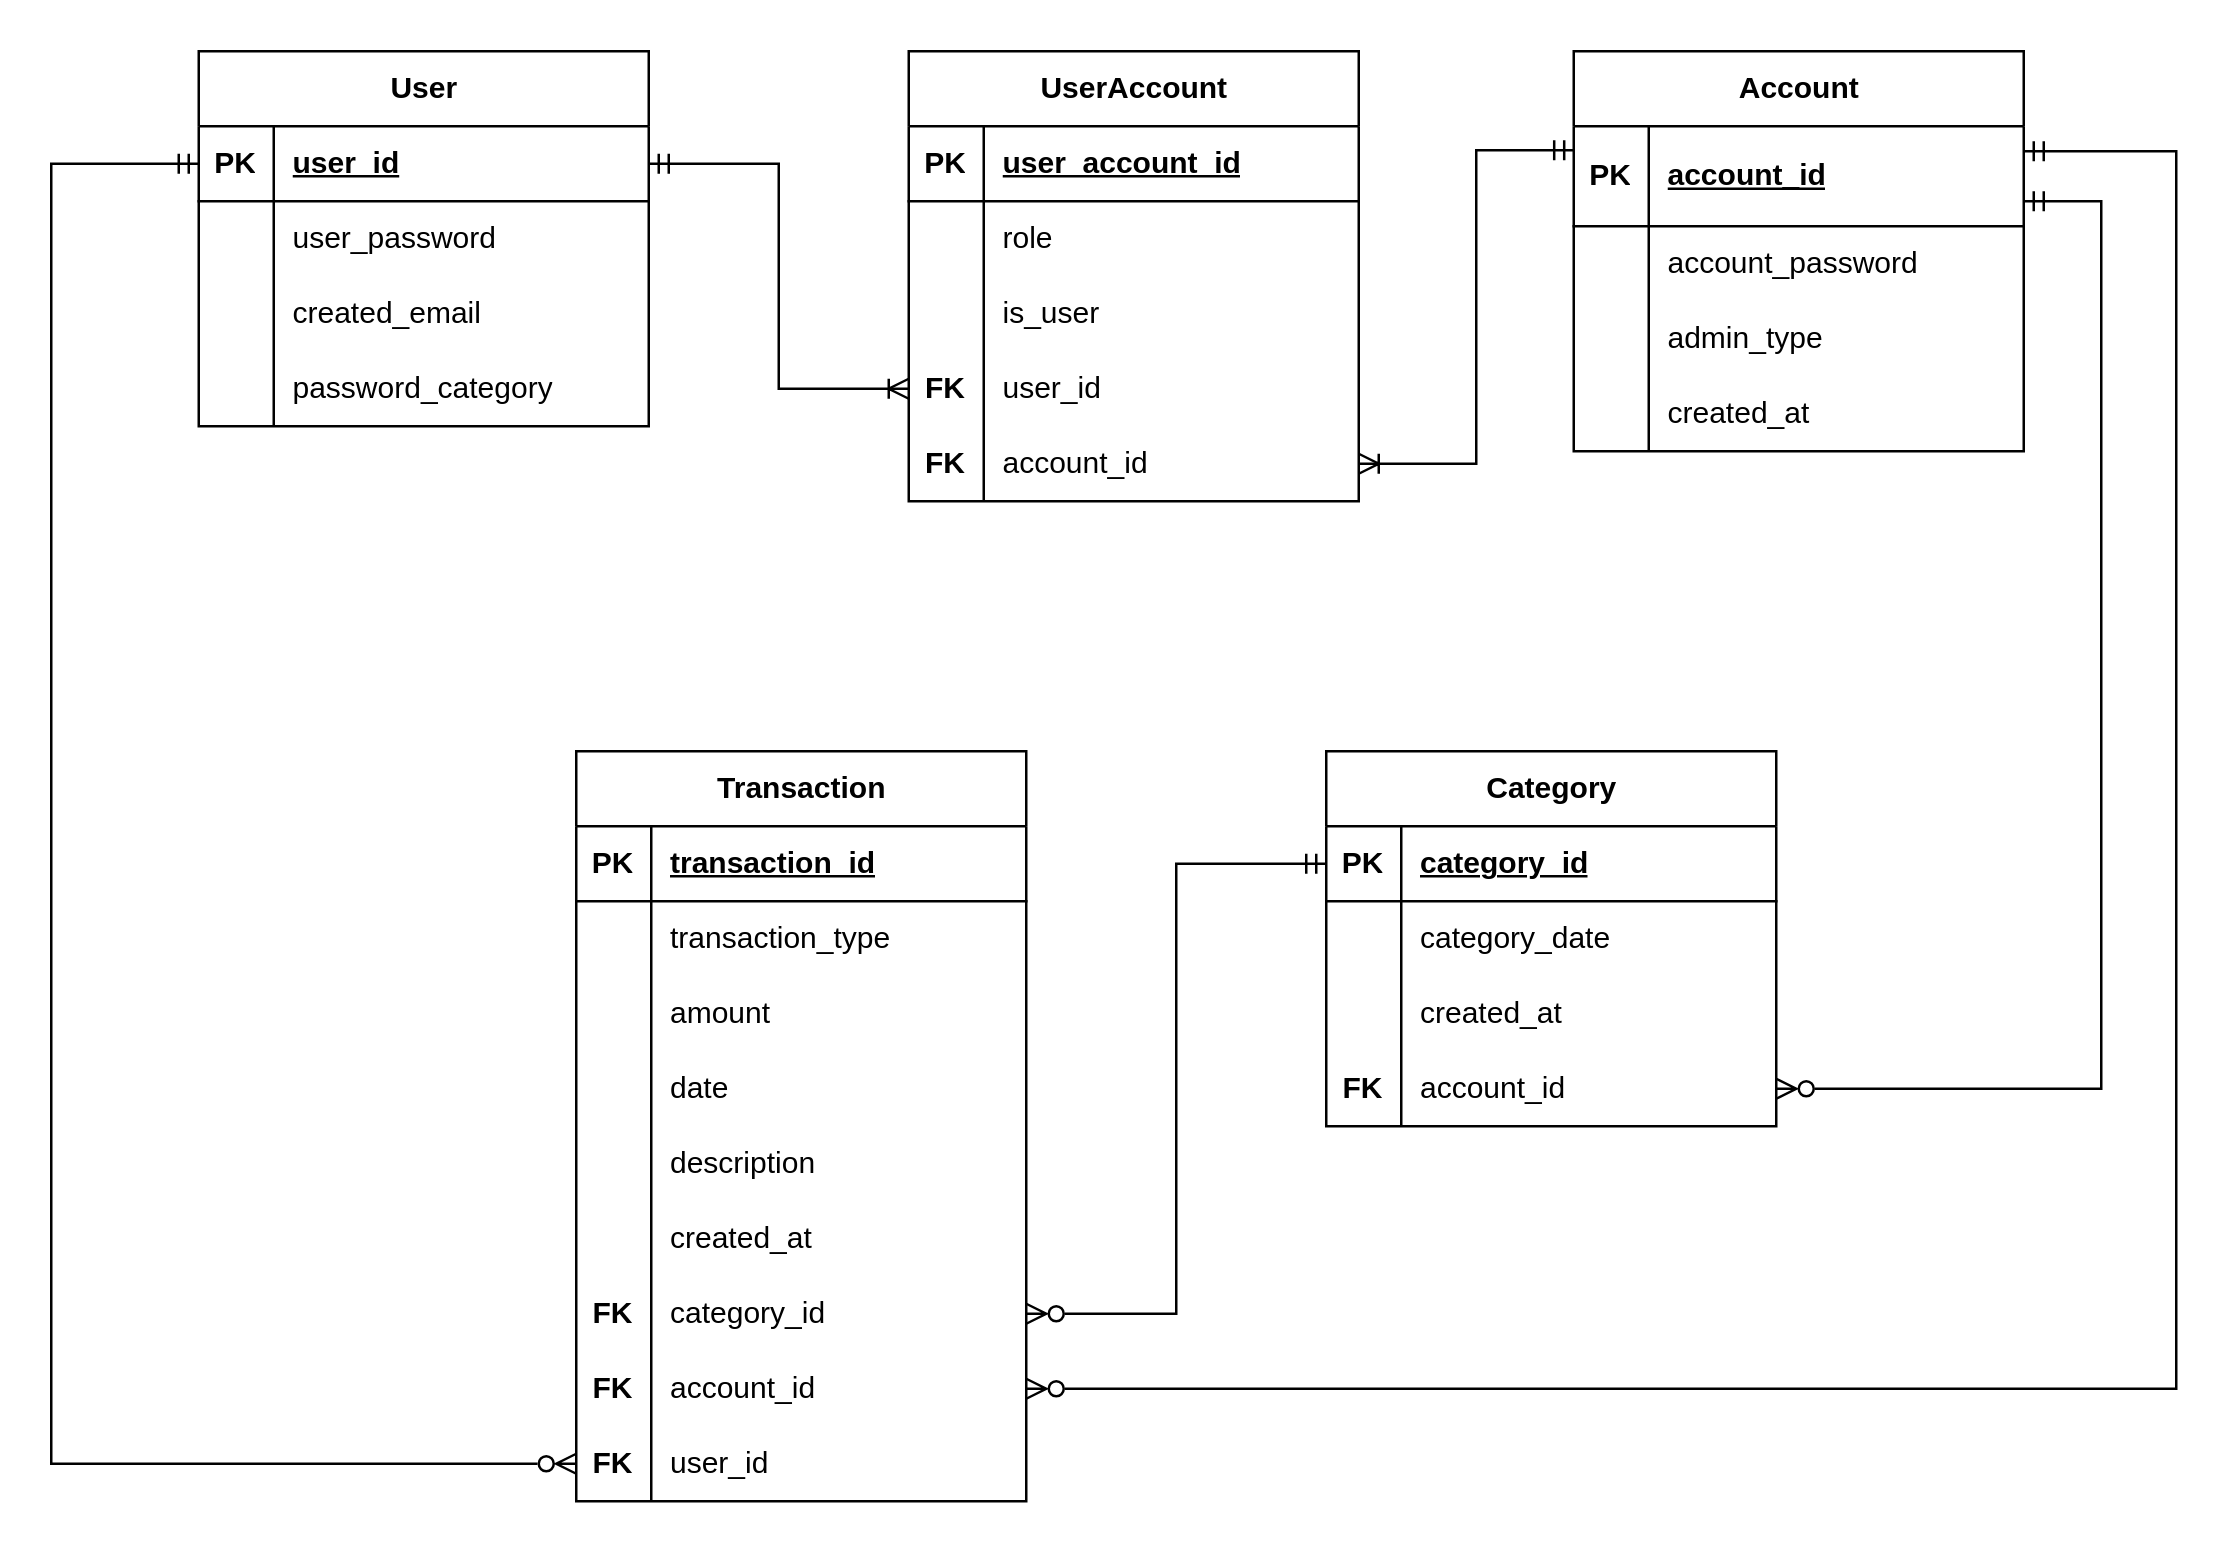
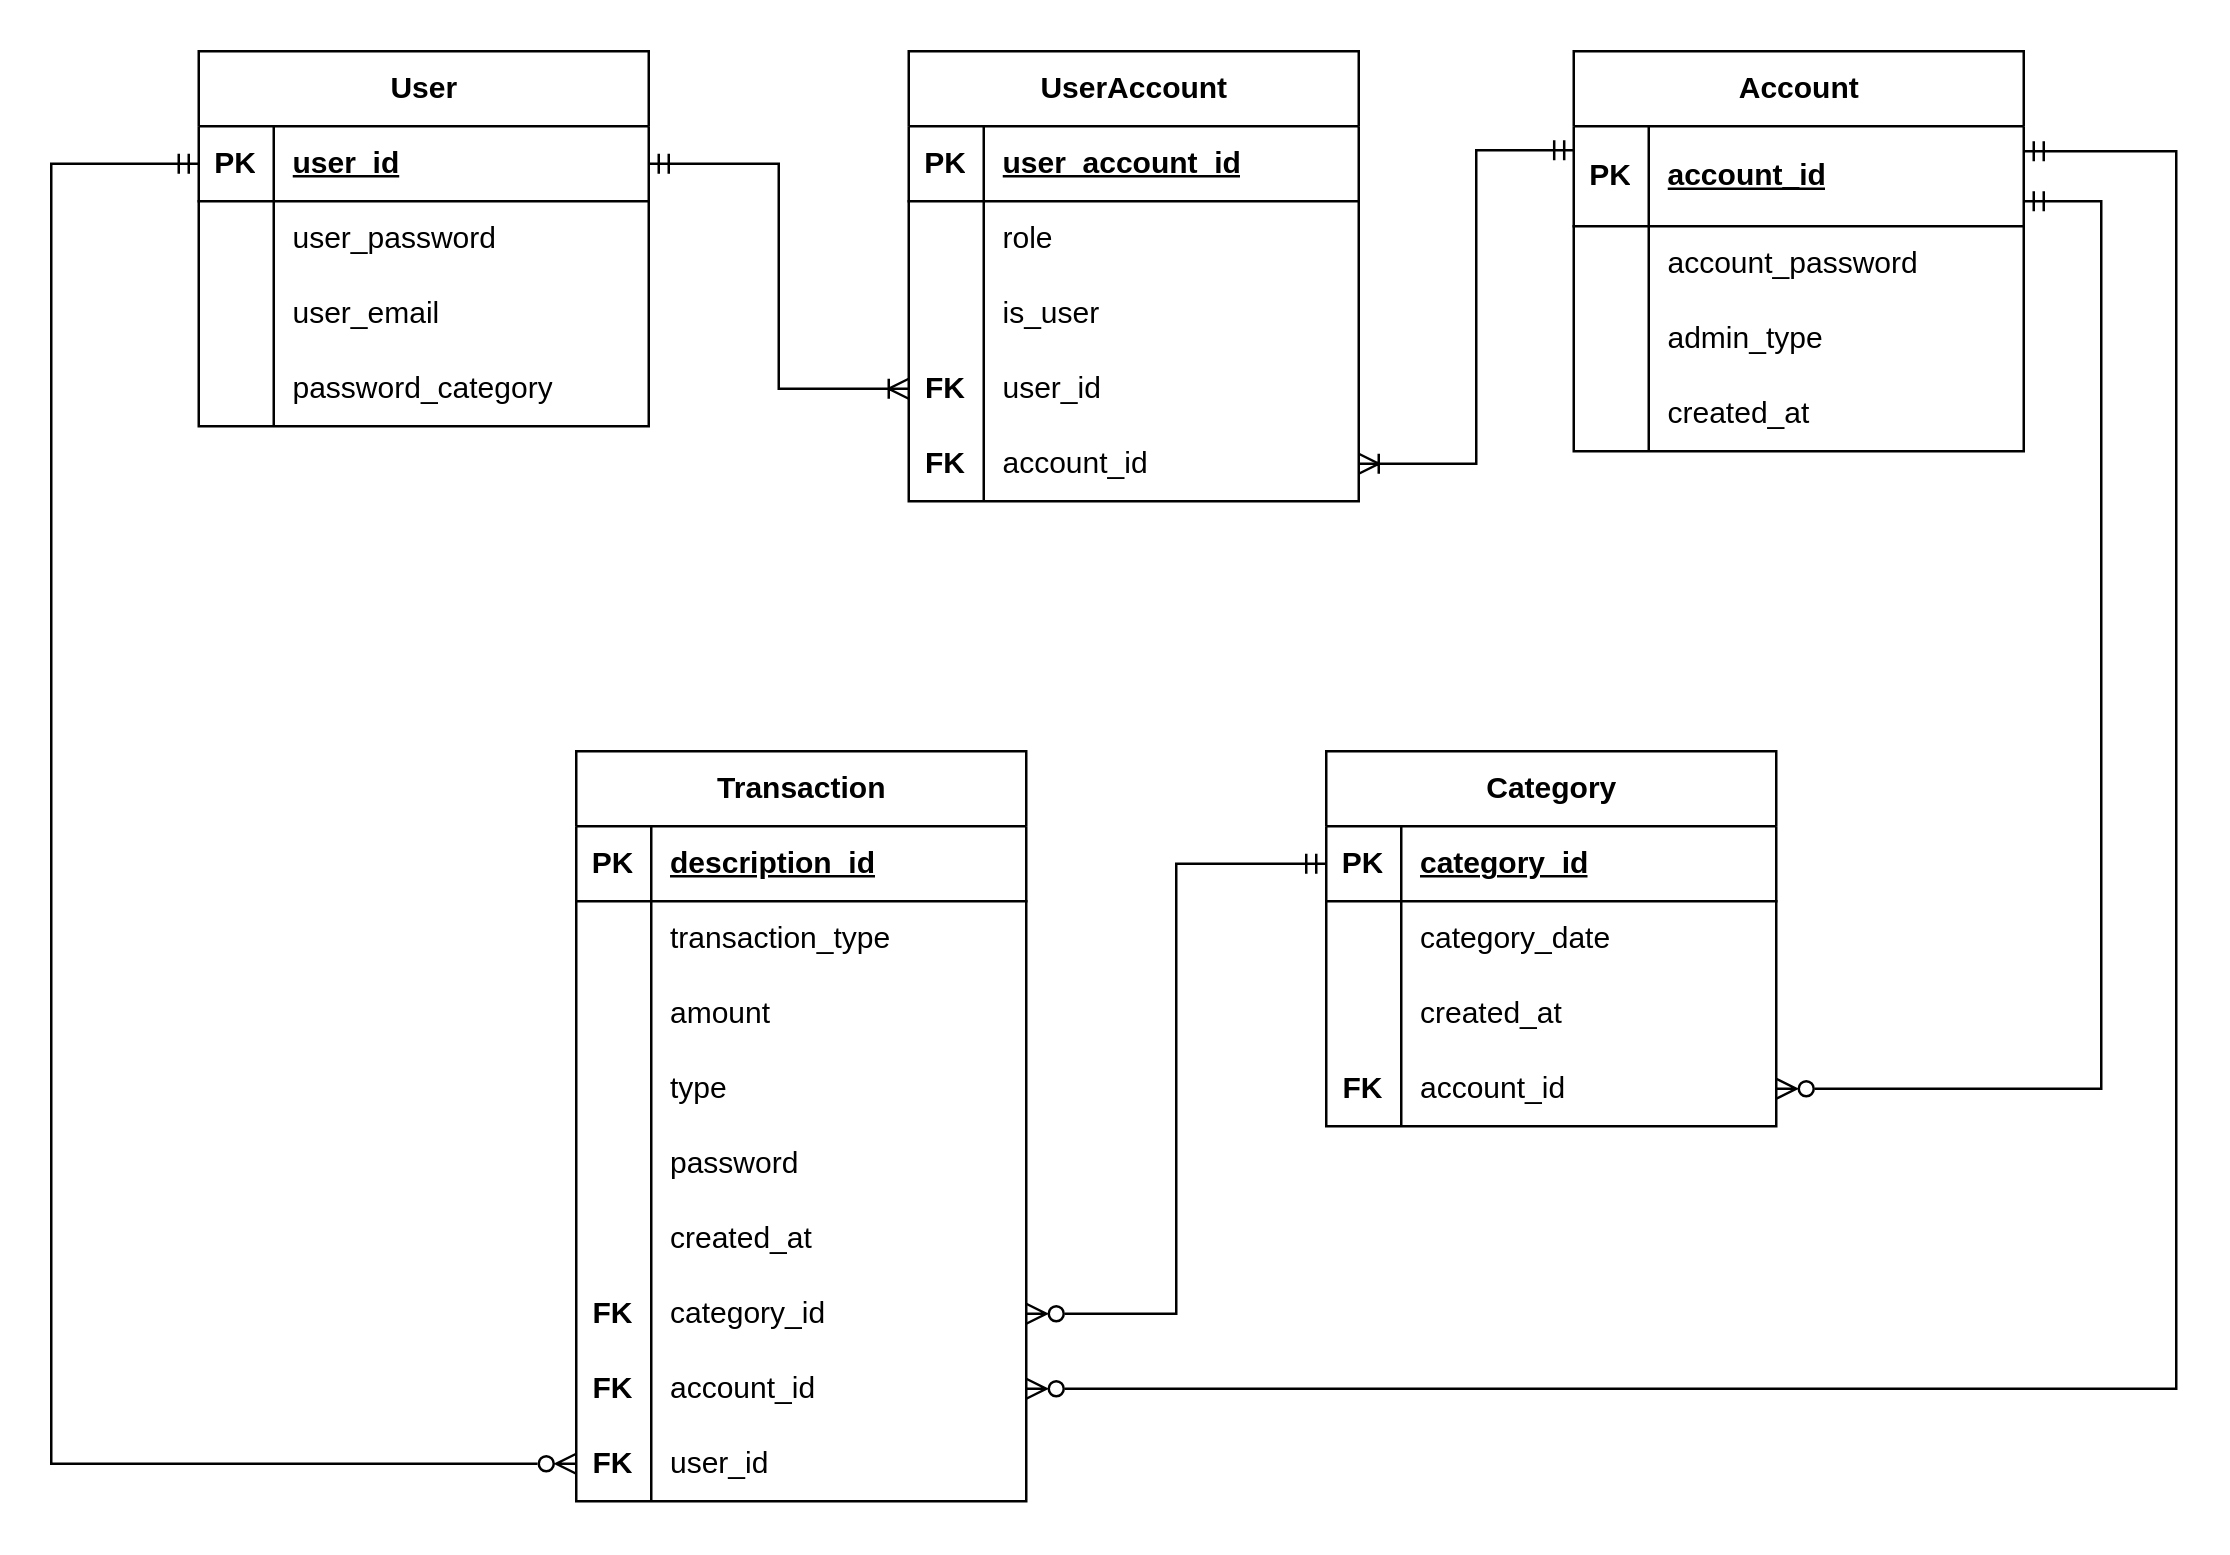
(395, 314) -> (370, 314)
(781, 864) -> (777, 864)
(705, 1089) -> (705, 1089)
(756, 1164) -> (738, 1164)
